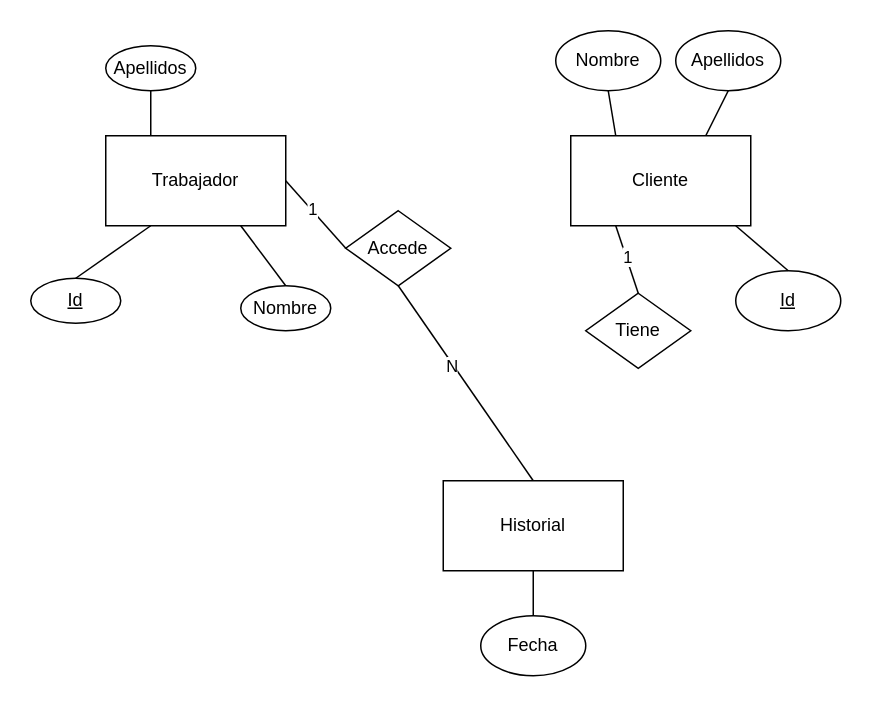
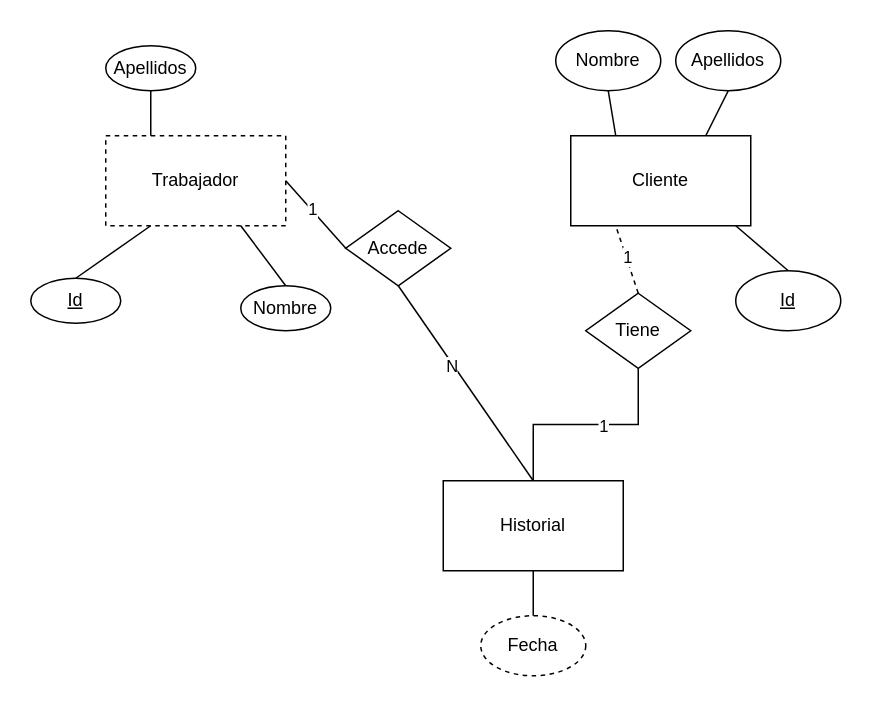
(196, 181) -> (196, 181)
(633, 278) -> (633, 278)
none -> (586, 425)
(533, 646) -> (533, 646)
